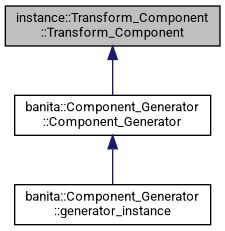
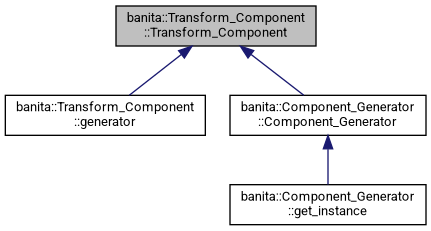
(113, 26) -> (216, 26)
none -> (105, 115)
(113, 205) -> (328, 205)
